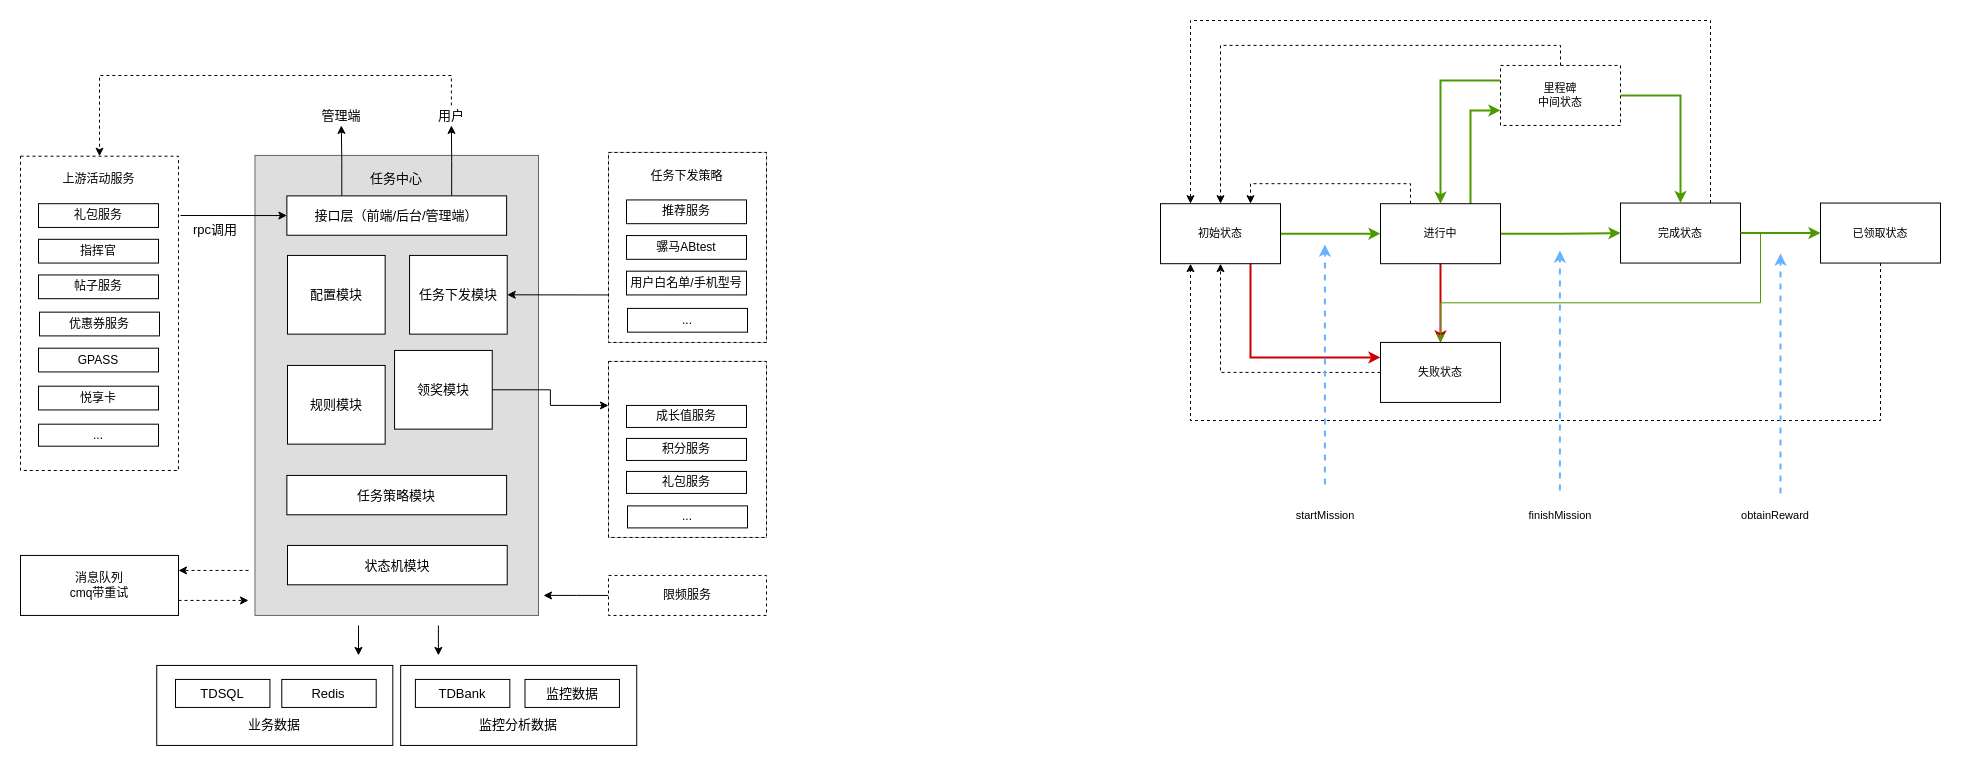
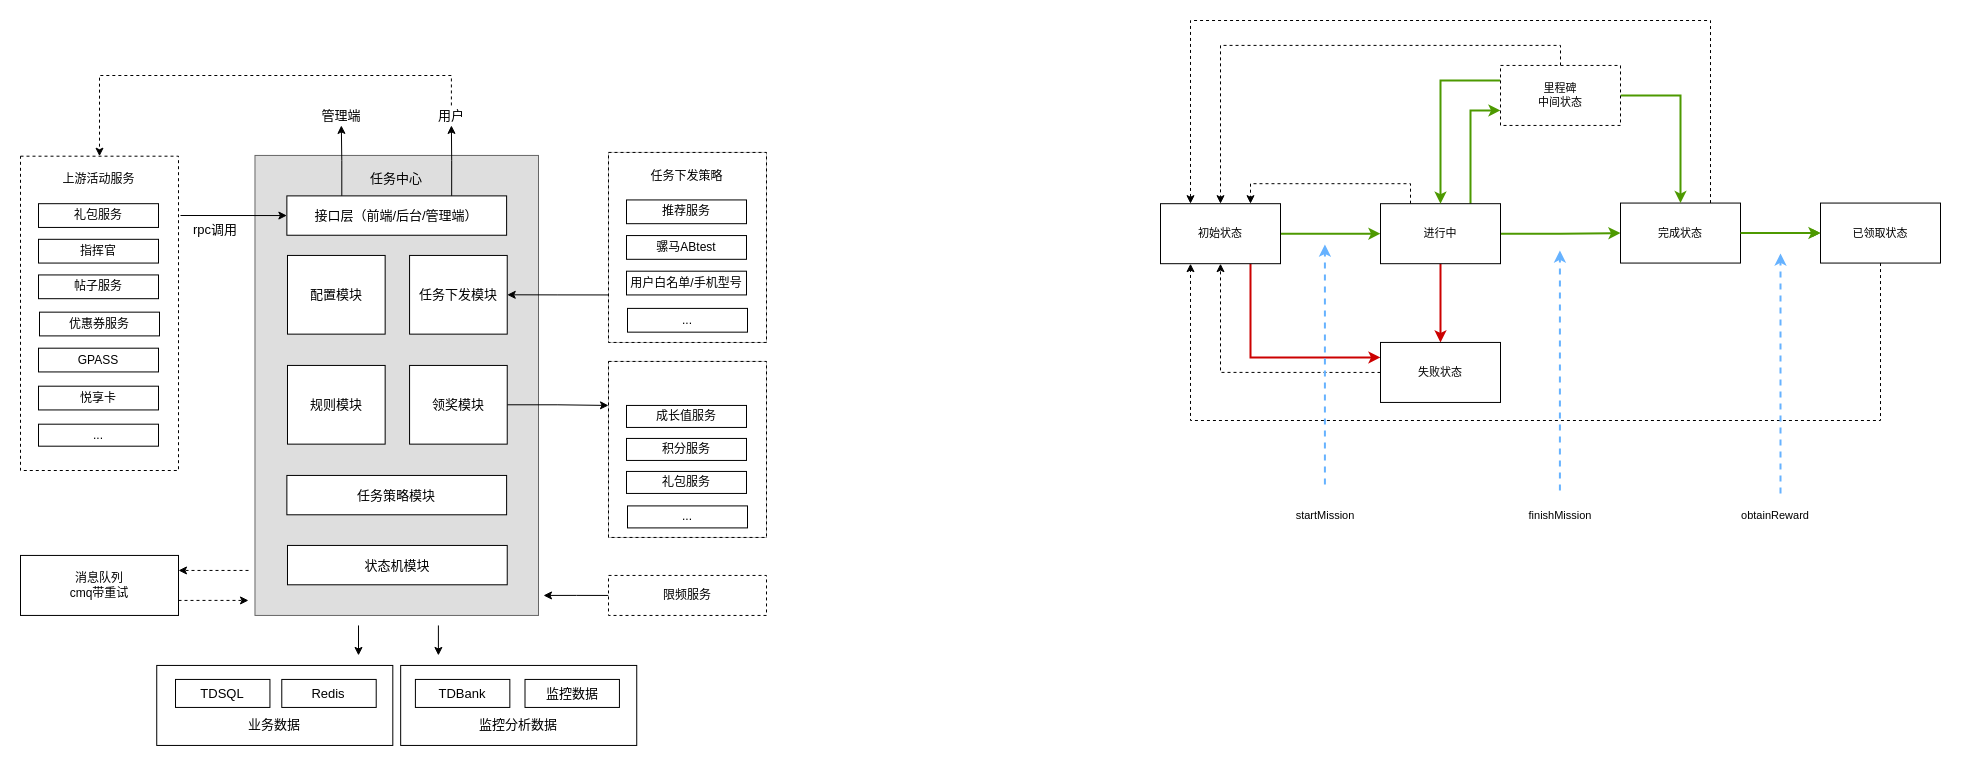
(1635, 303) -> (1813, 233)
(443, 390) -> (458, 405)
